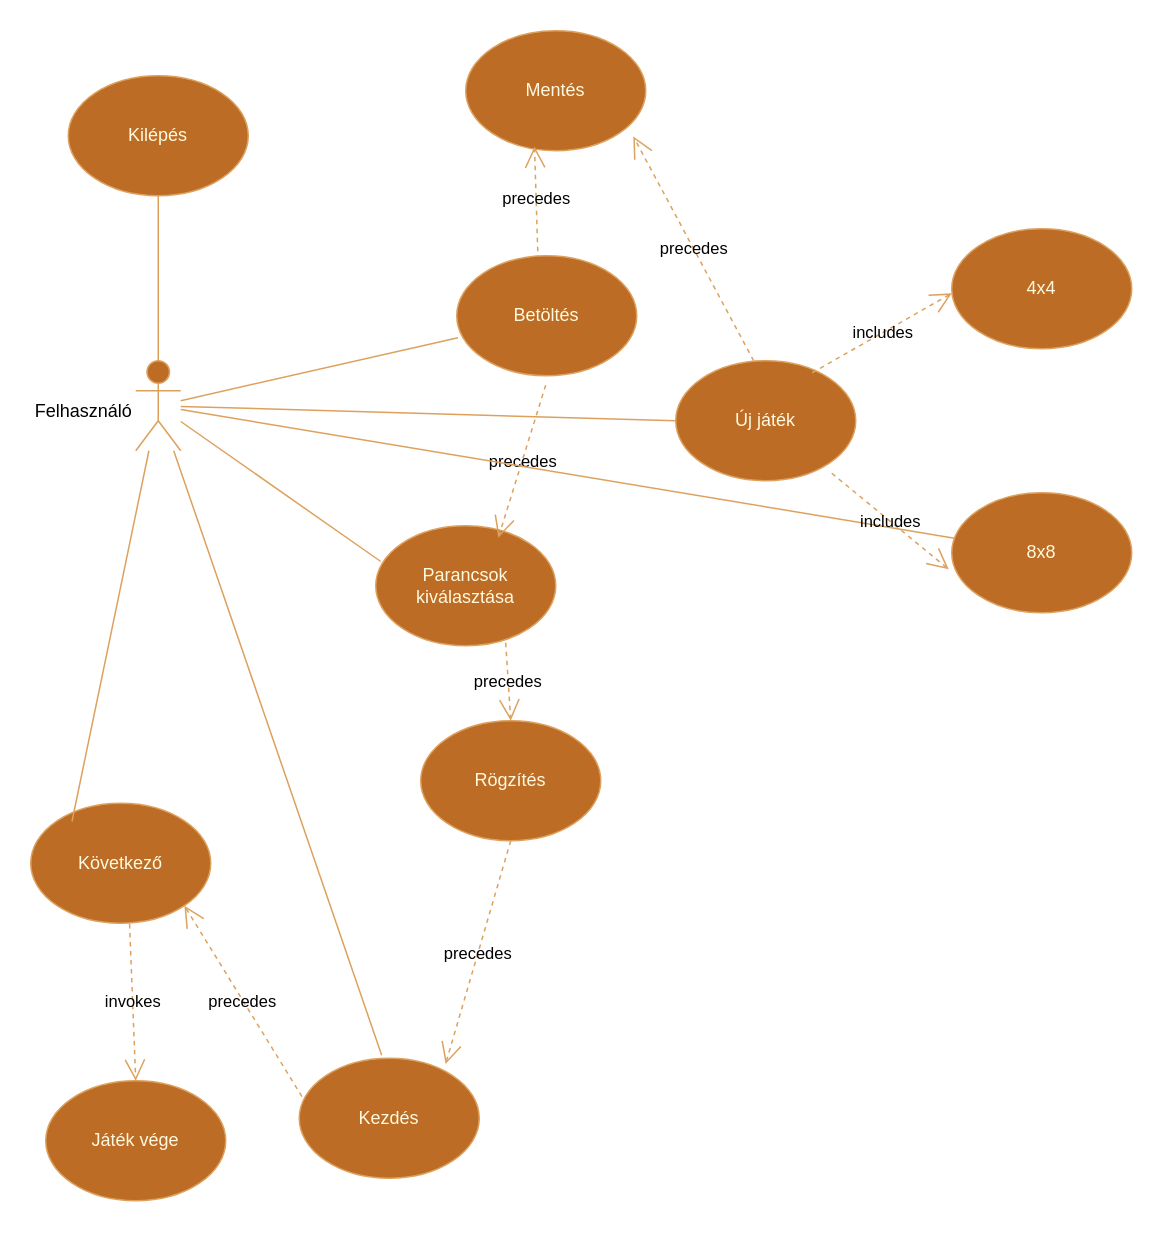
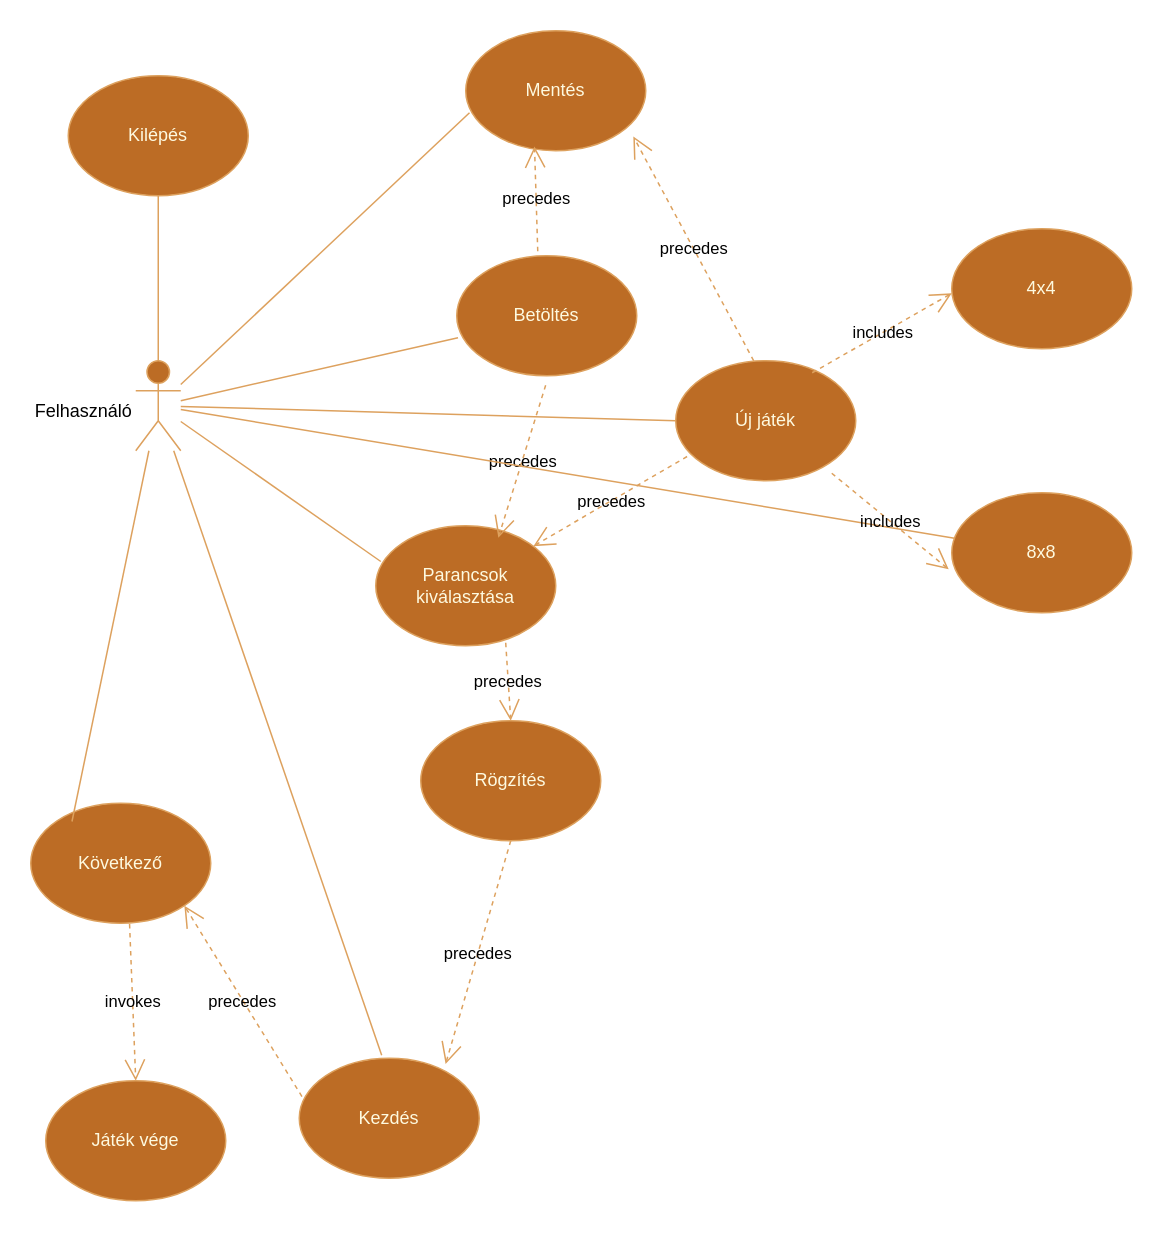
none -> (325, 249)
none -> (612, 500)
